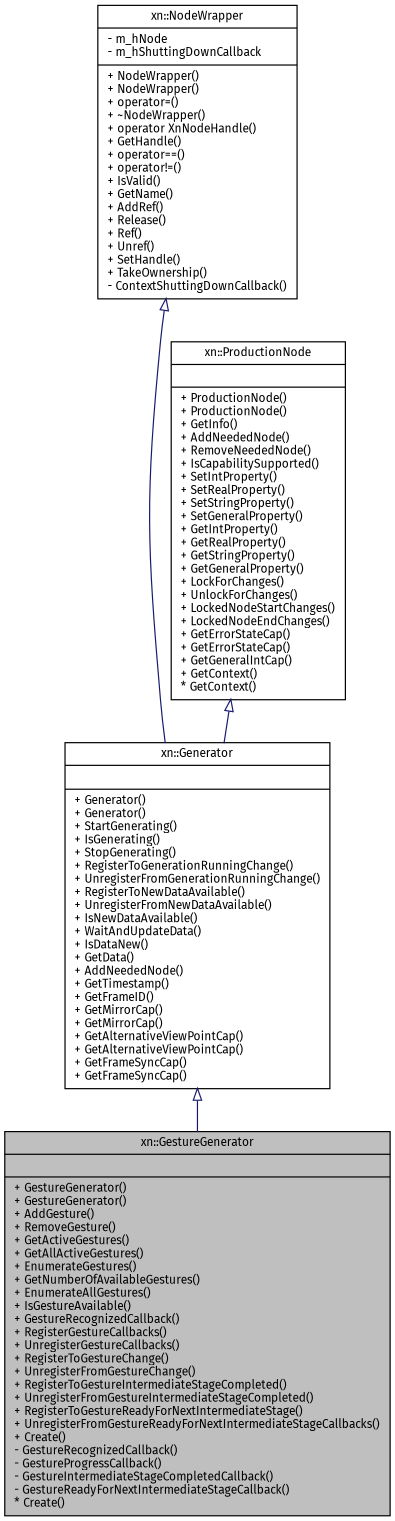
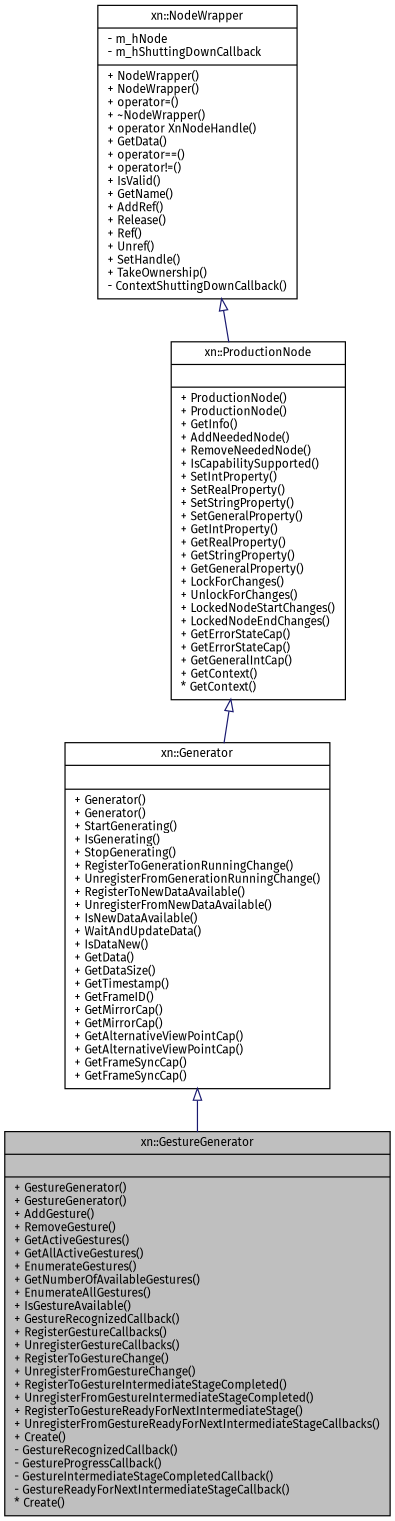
(144, 142) -> (137, 142)
(150, 527) -> (226, 326)
(129, 971) -> (115, 971)
